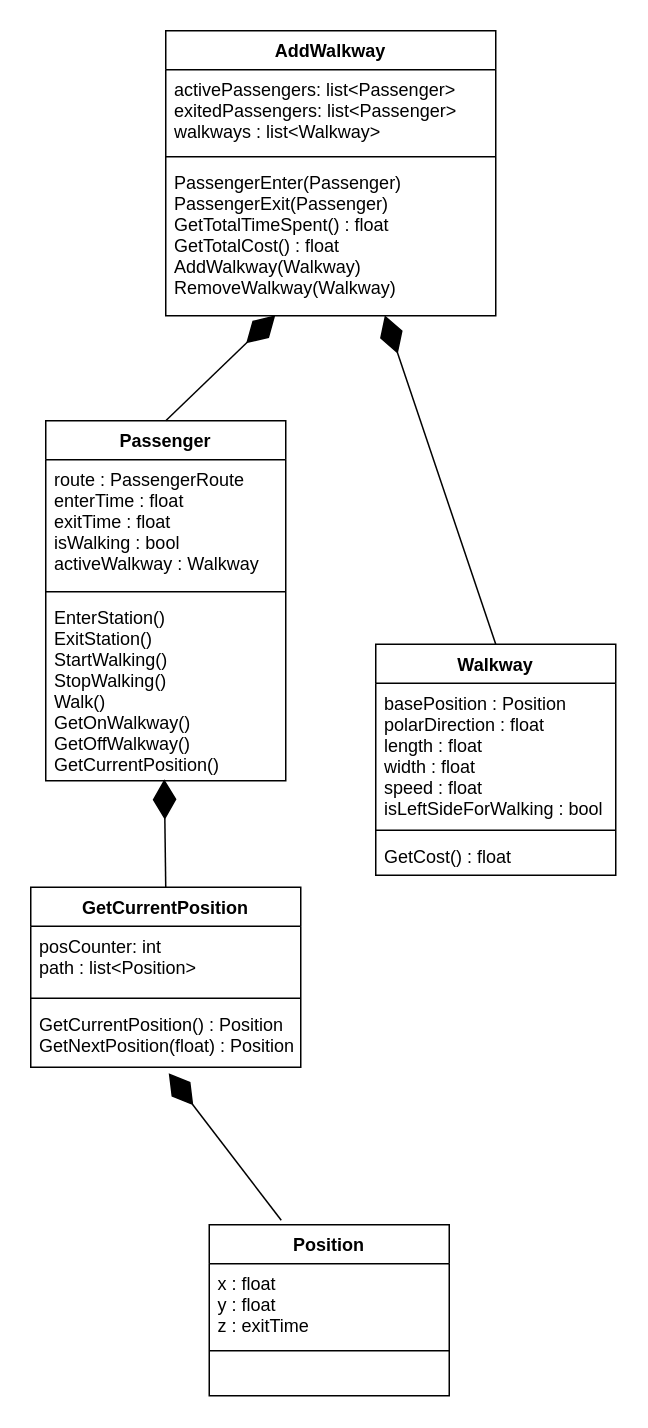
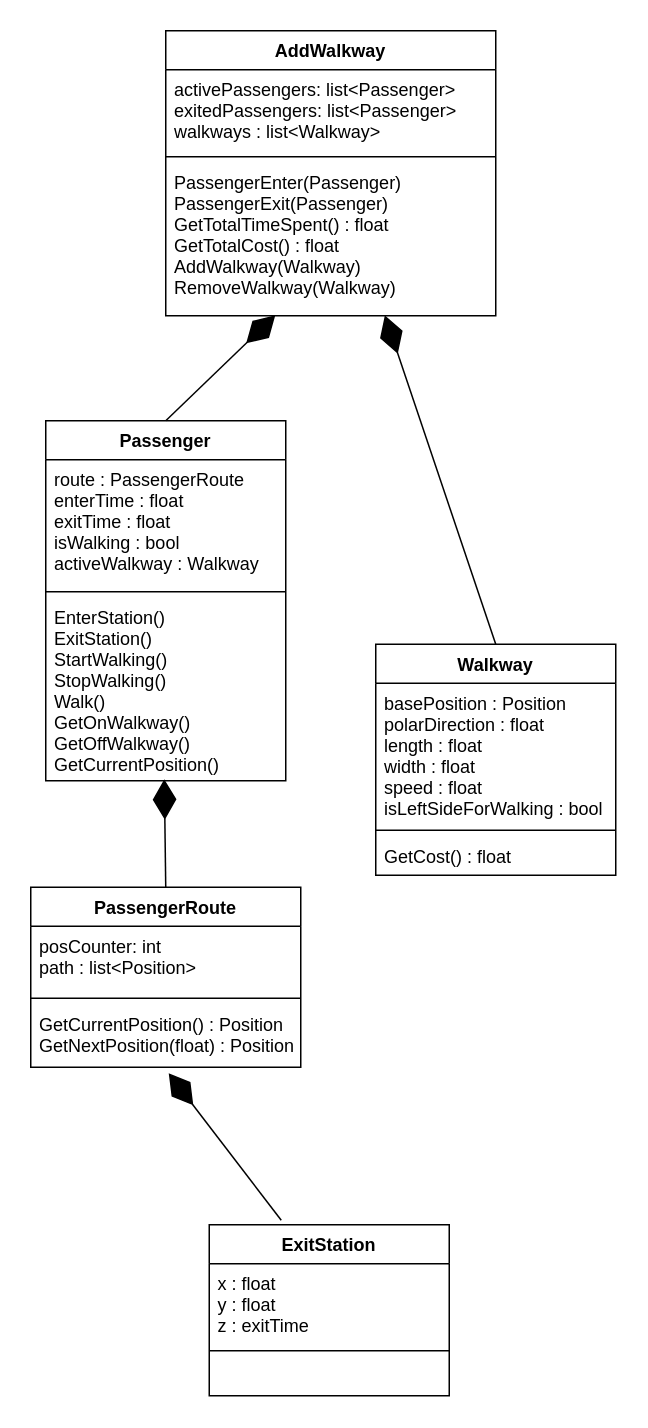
(165, 908) -> (165, 908)
(329, 1245) -> (329, 1245)
